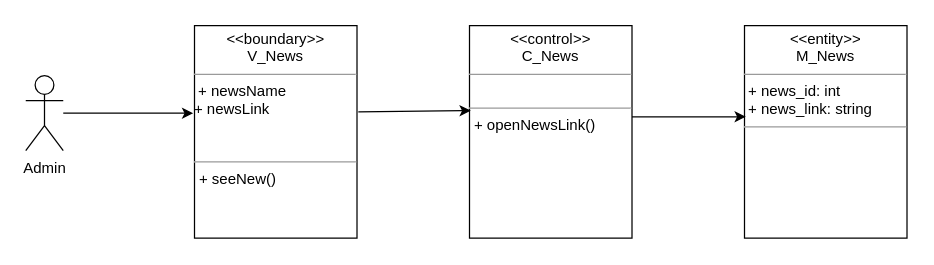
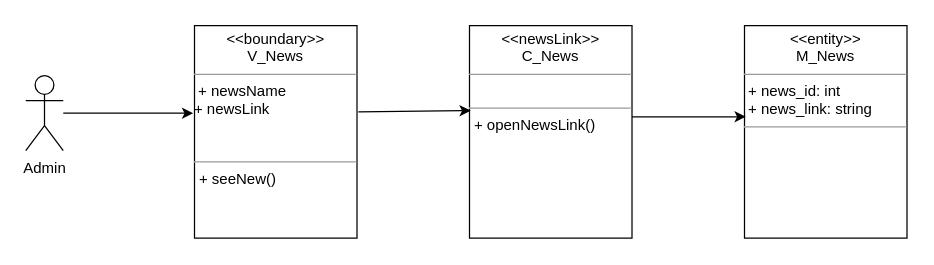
(533, 53) -> (533, 53)
